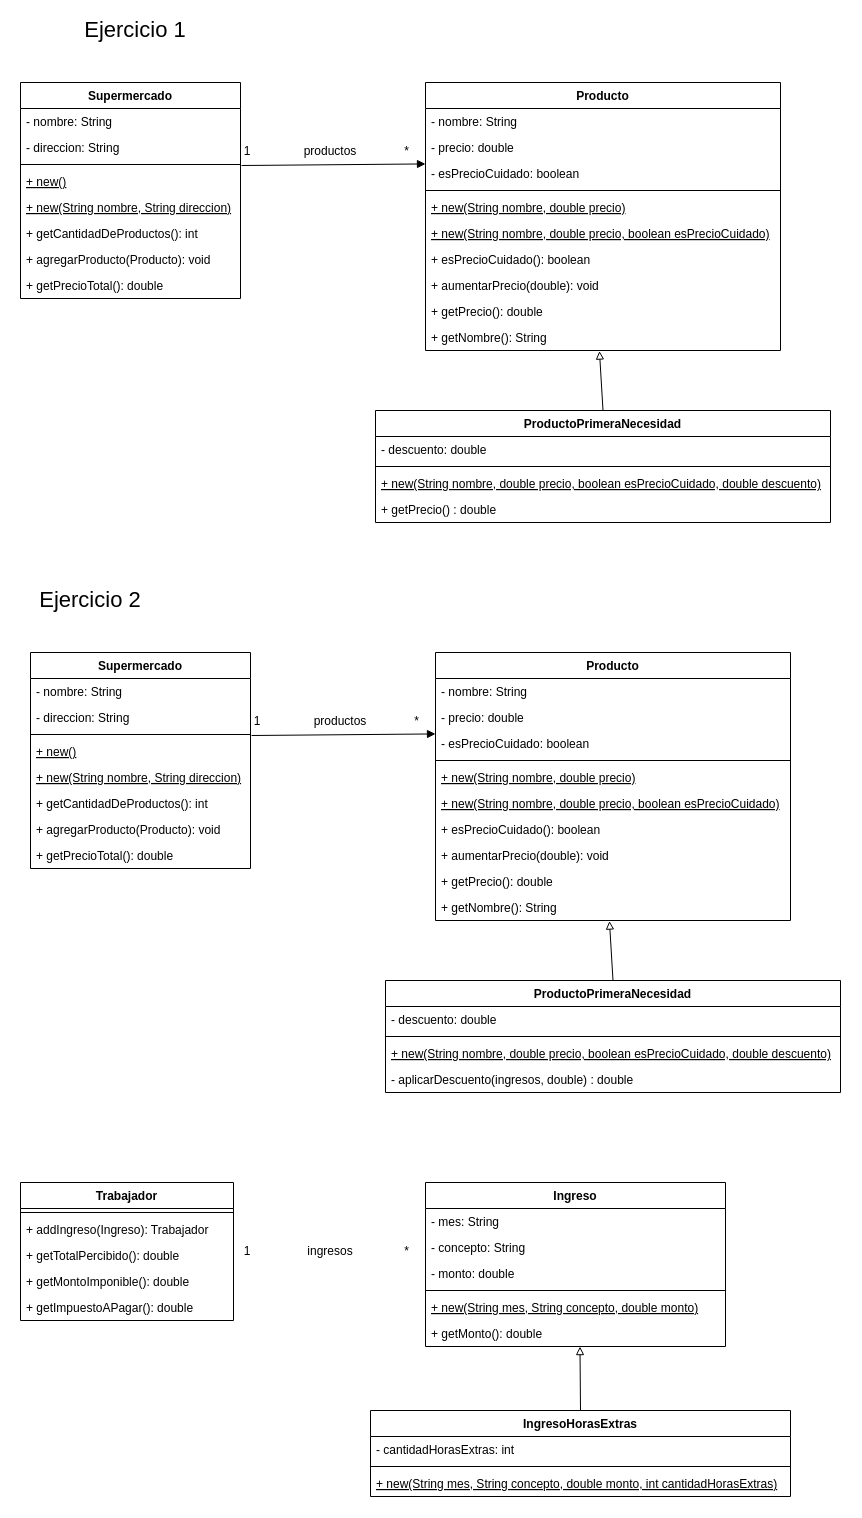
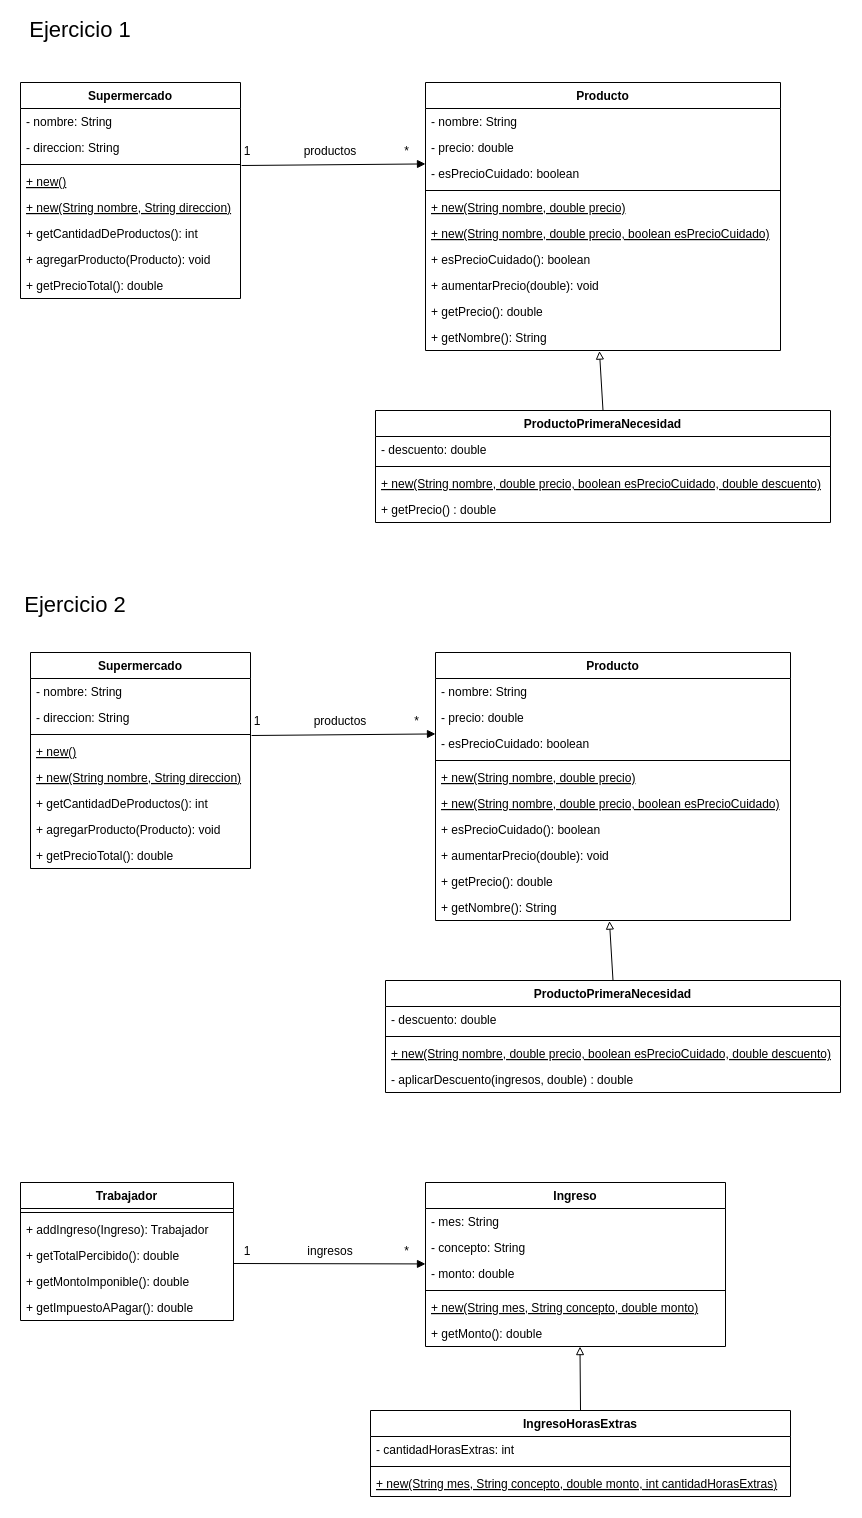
(136, 31) -> (81, 31)
(91, 601) -> (76, 606)
none -> (326, 1264)
